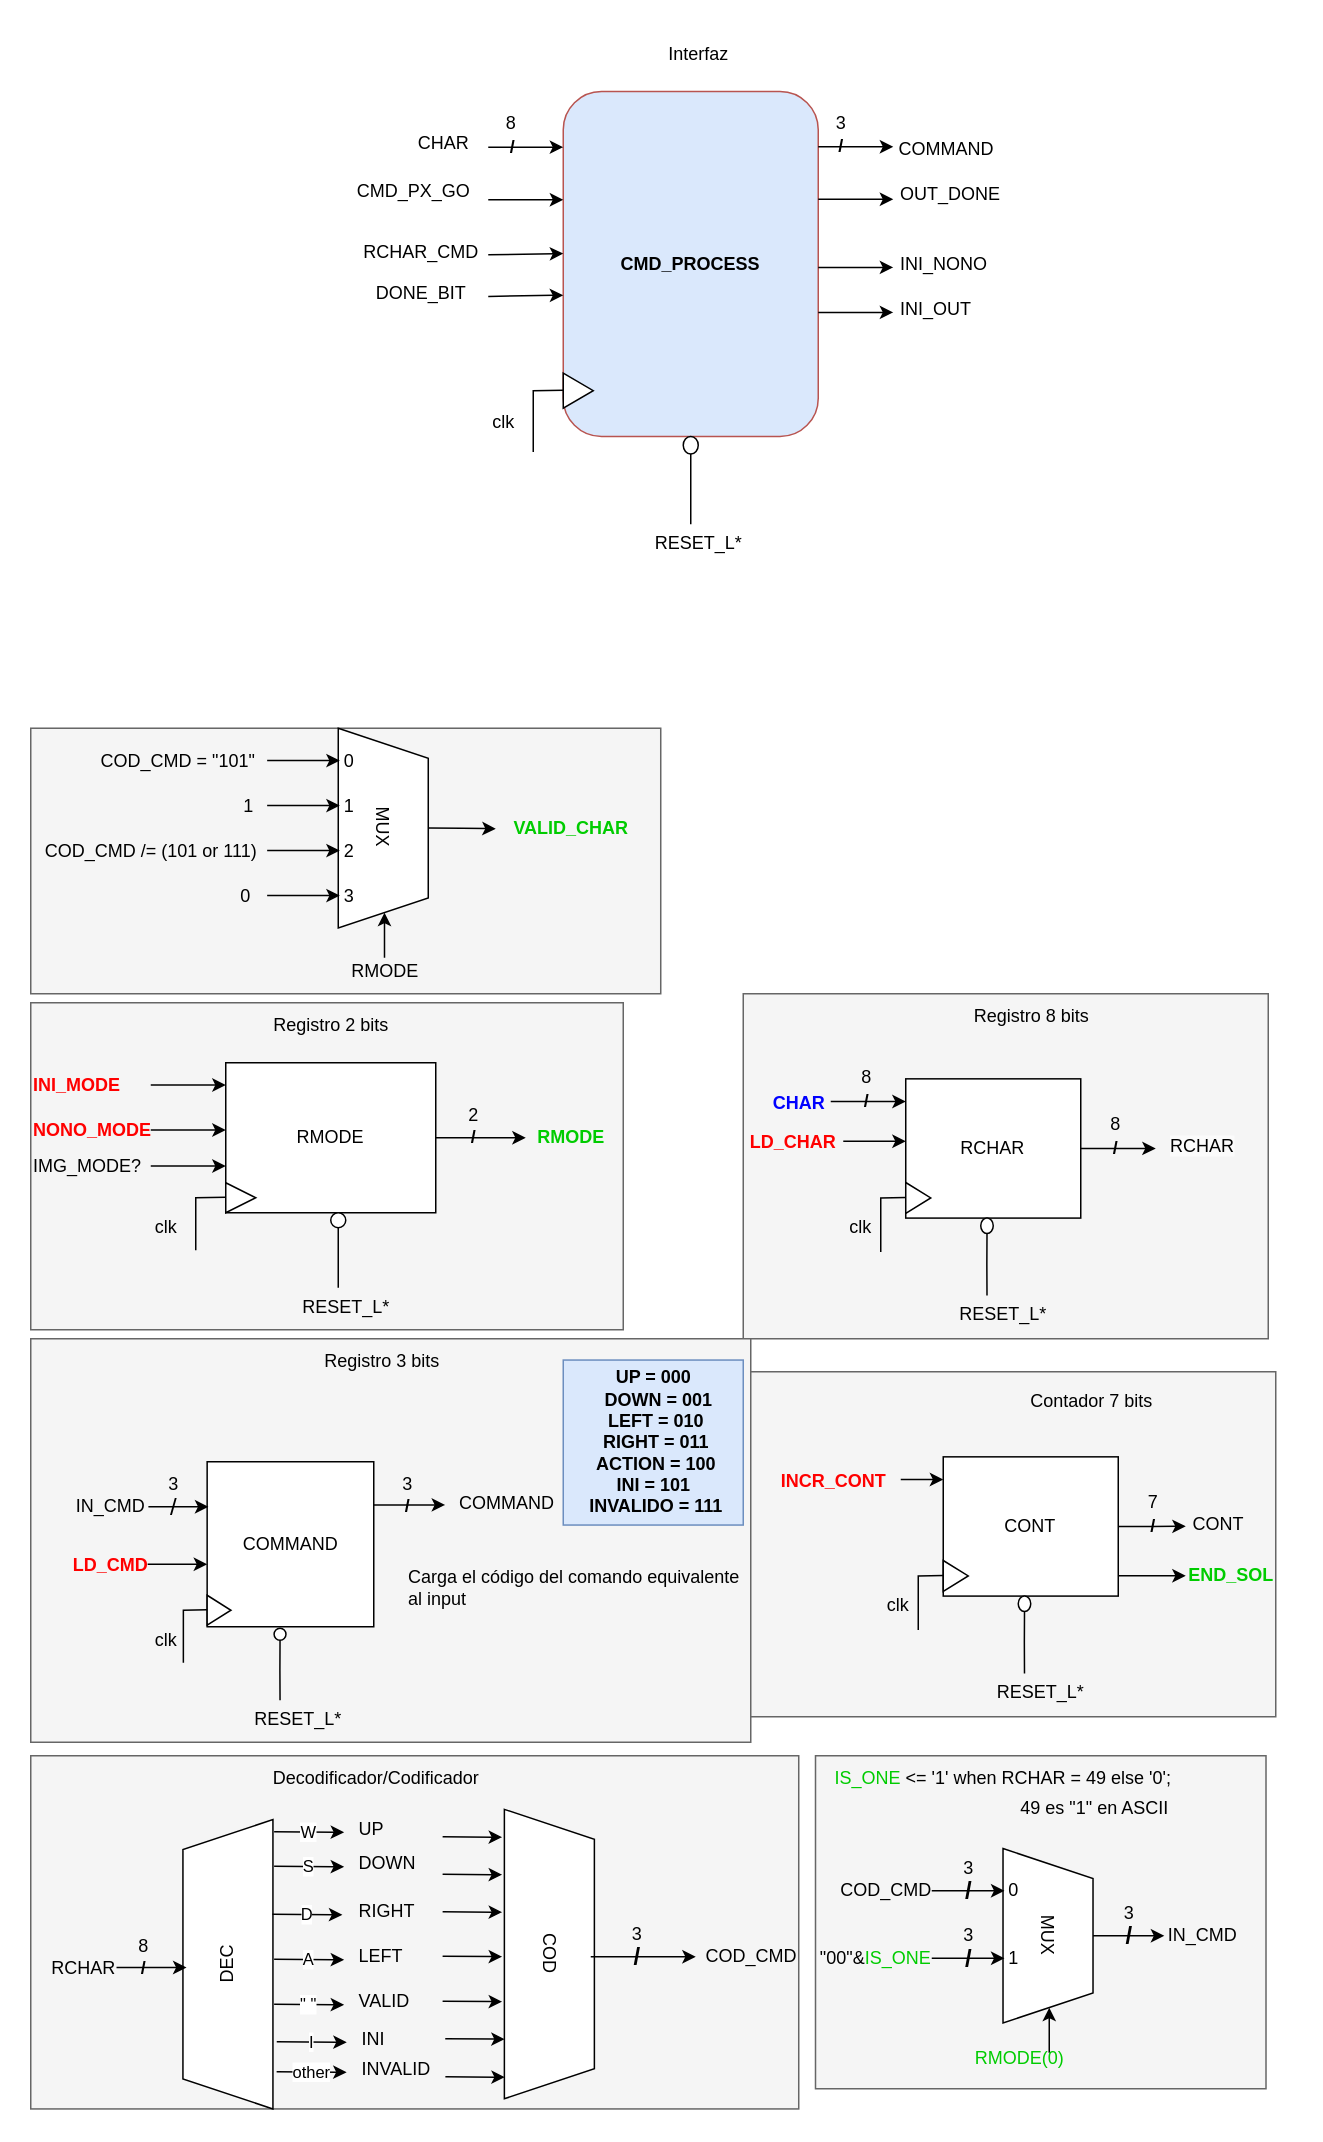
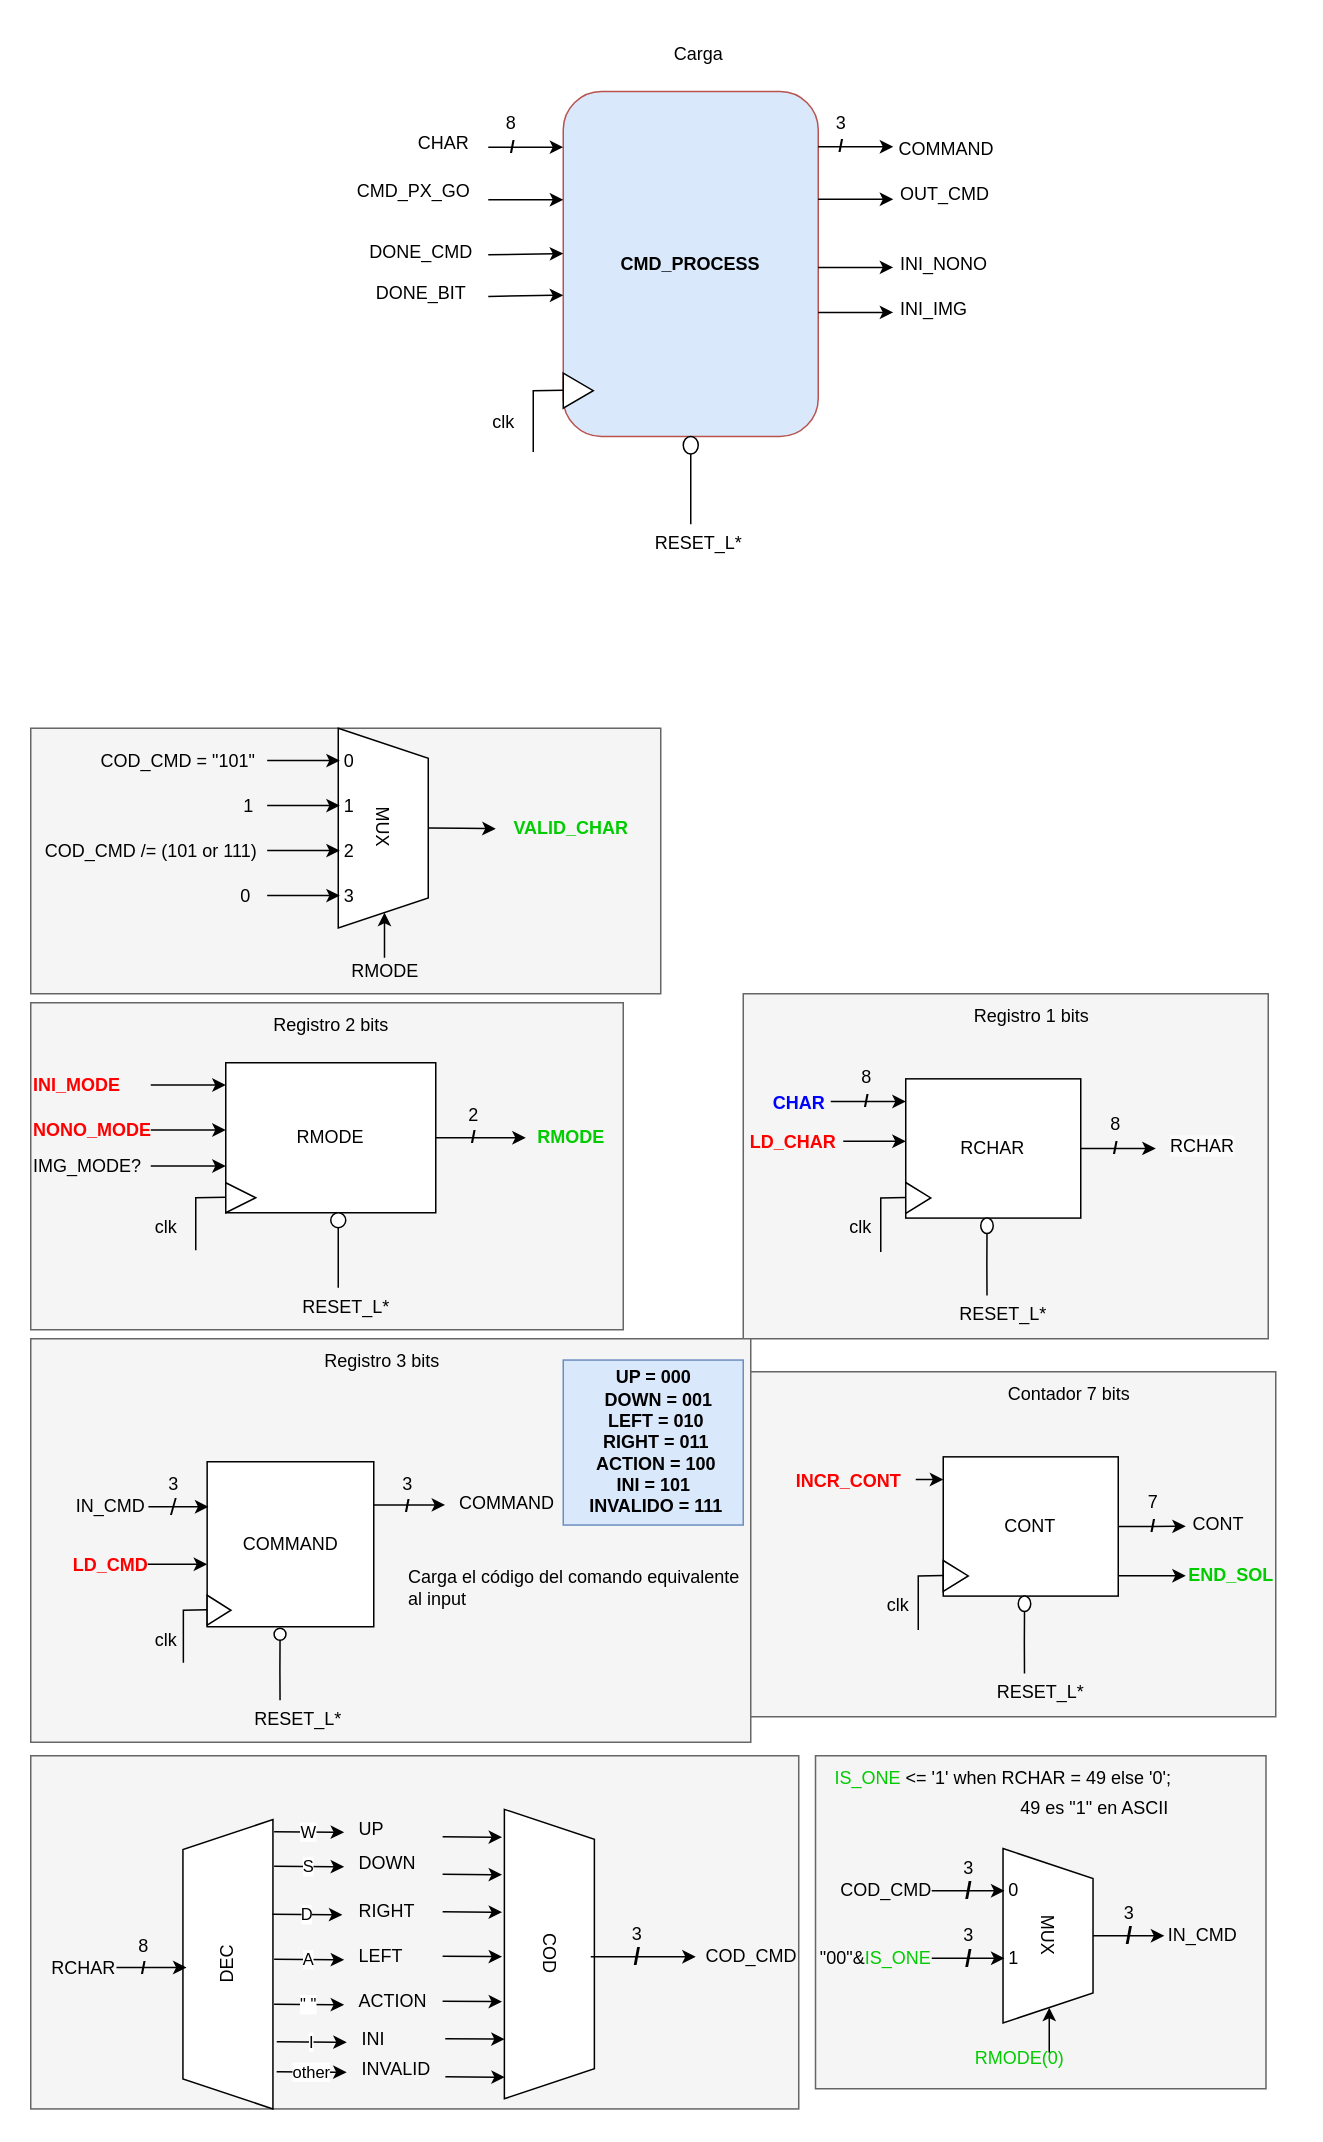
(699, 55) -> (699, 55)
(941, 194) -> (936, 194)
(422, 253) -> (422, 253)
(936, 310) -> (936, 310)
(1032, 1016) -> (1032, 1016)
(1091, 1402) -> (1068, 1394)
(833, 1481) -> (848, 1481)
(376, 1778) -> none
(384, 2002) -> (389, 2002)
